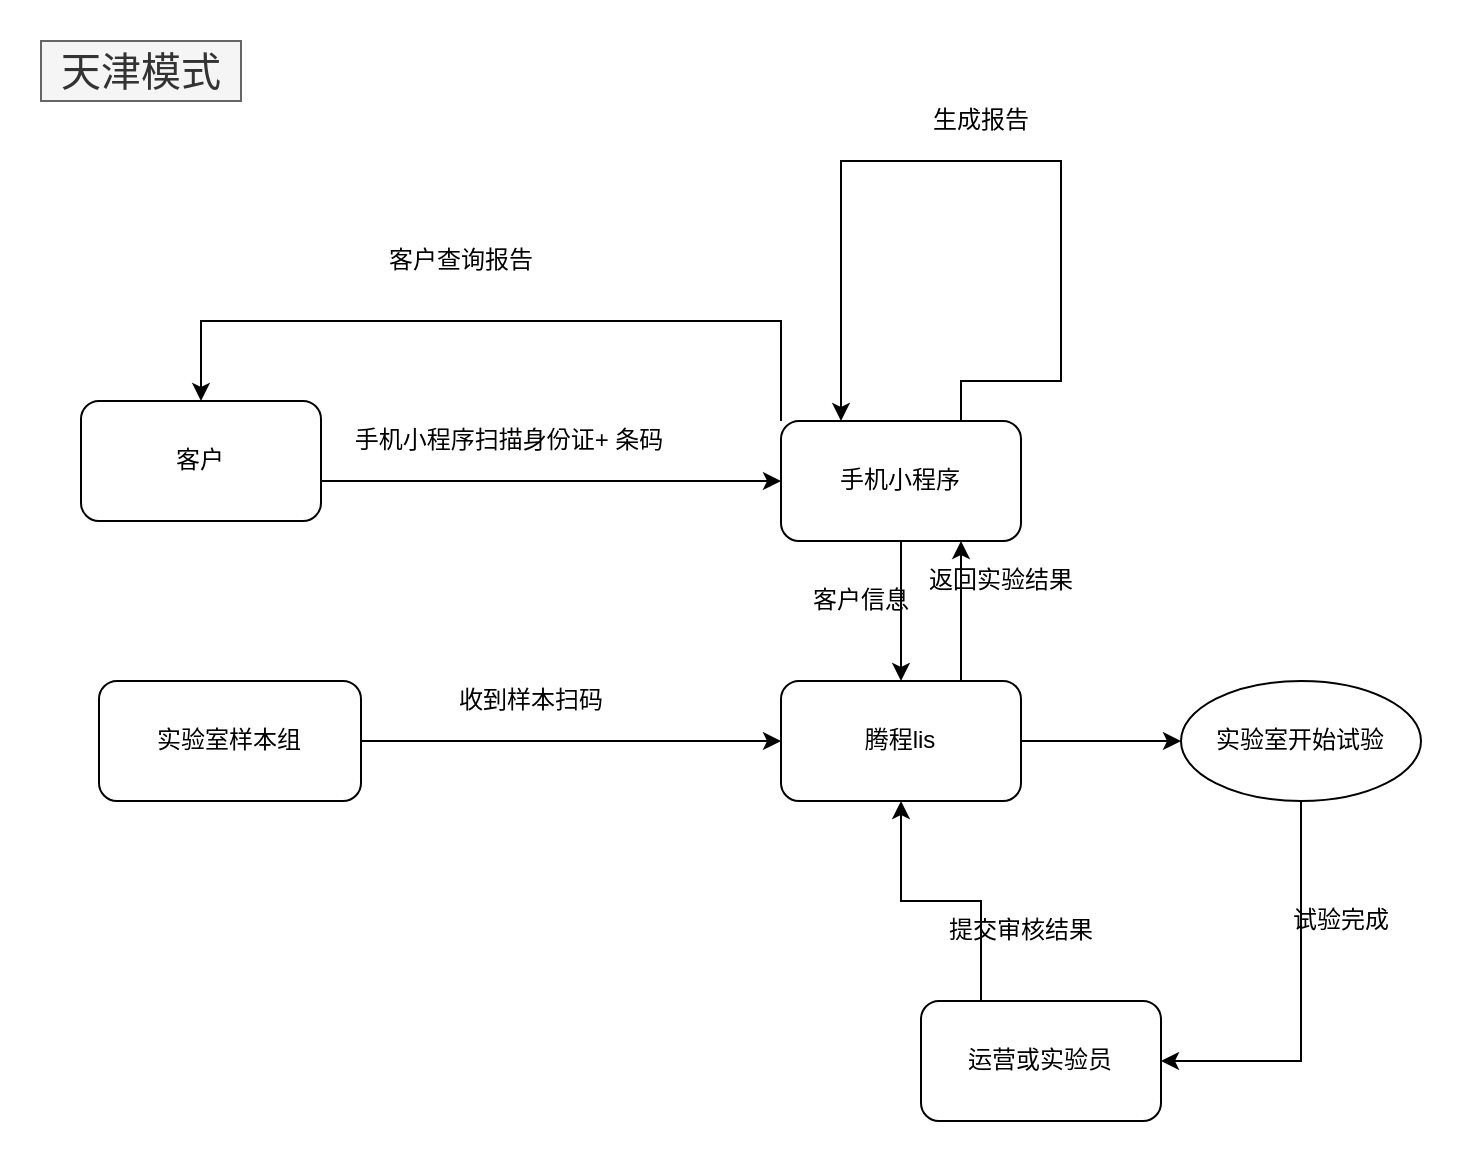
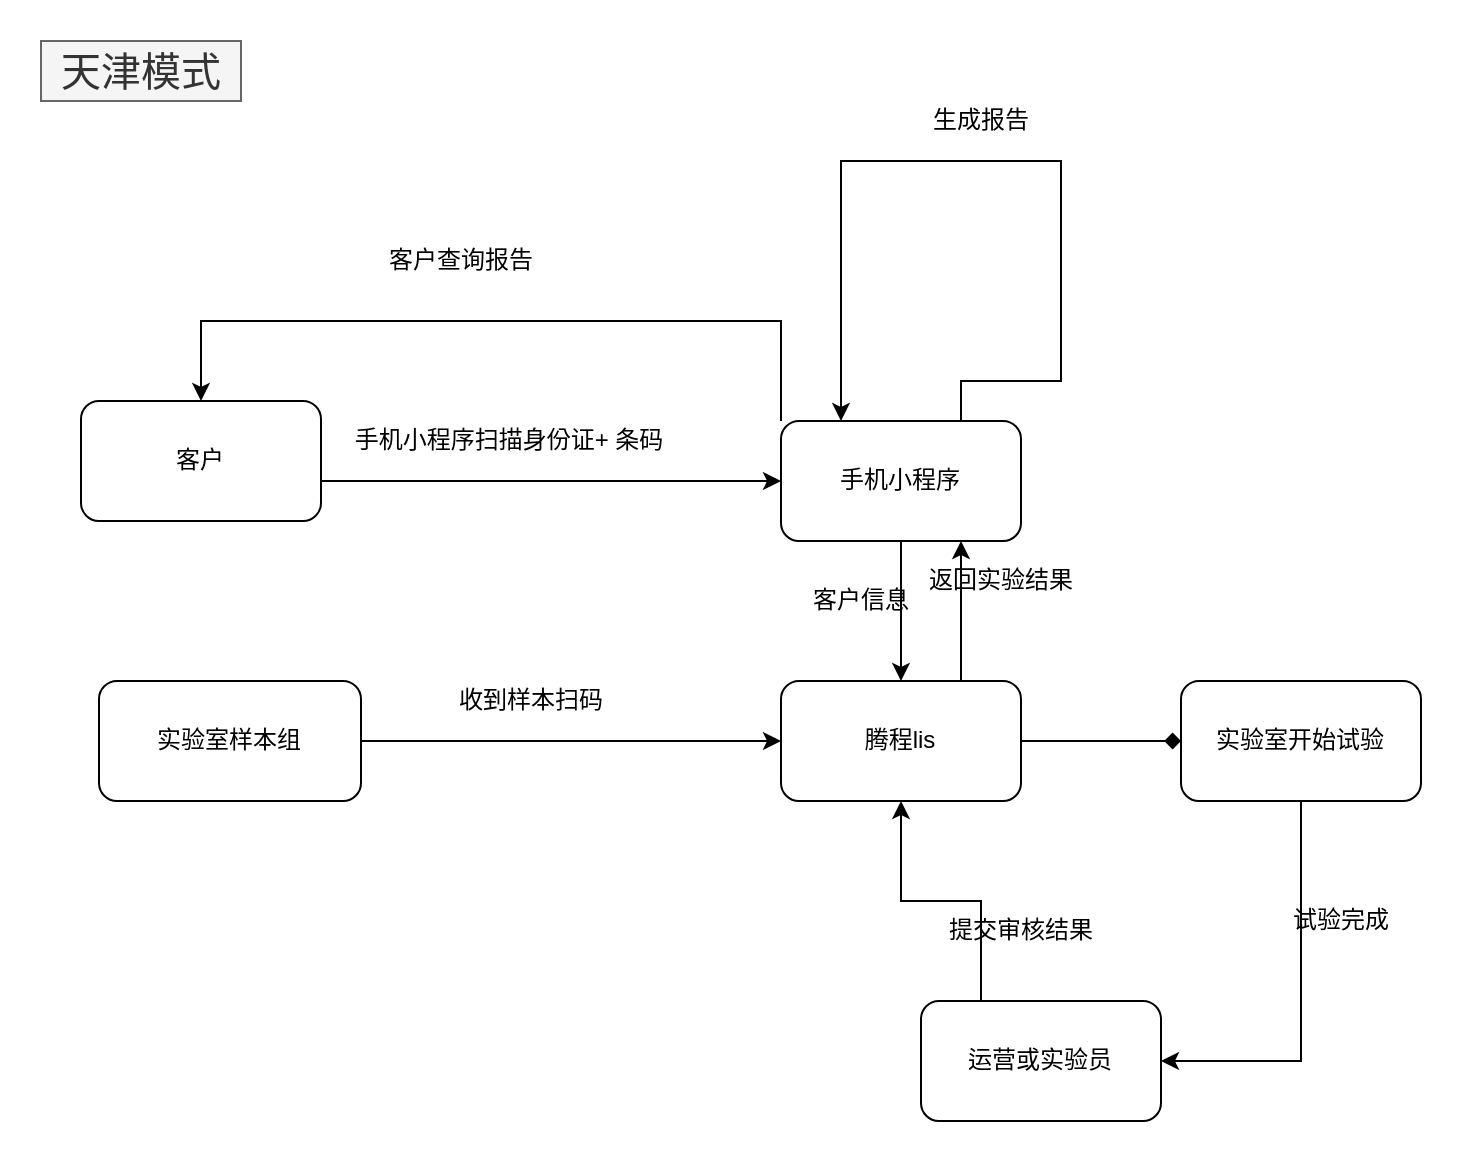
(1165, 741) -> (1164, 741)
(1301, 741) -> (1301, 741)
